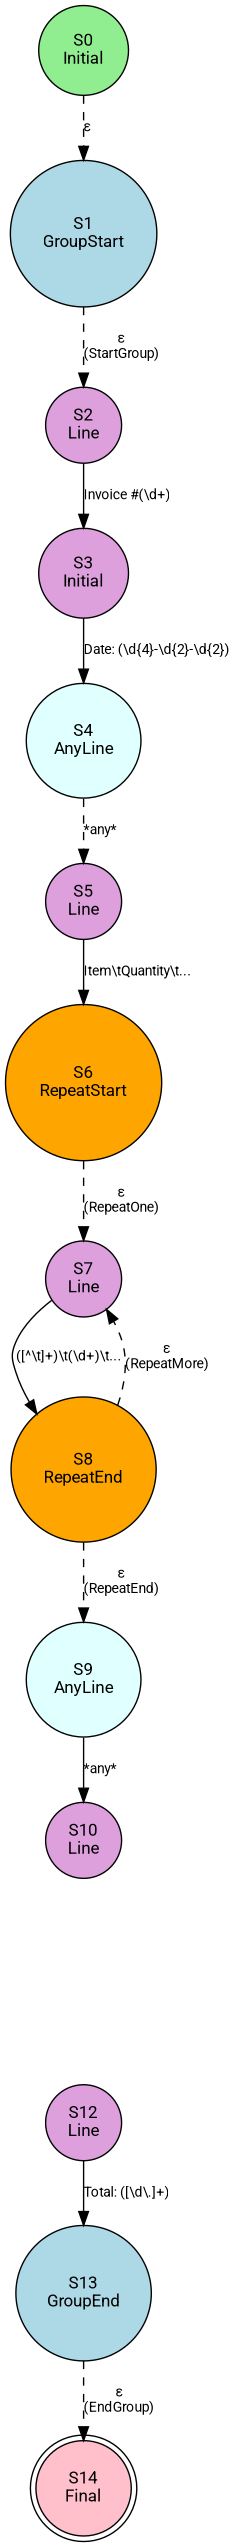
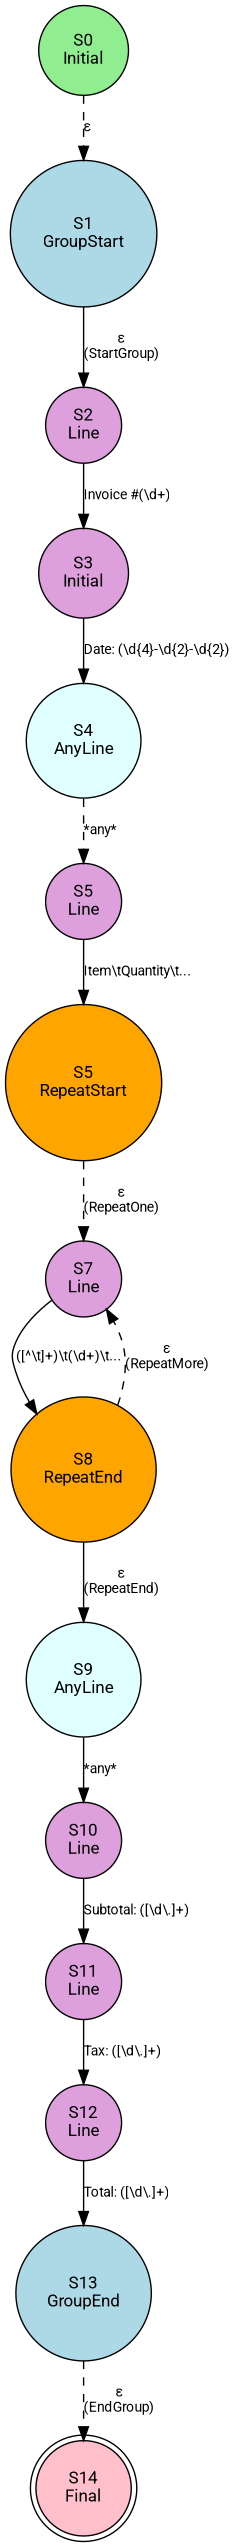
(84, 340) -> (84, 340)
(84, 1083) -> (84, 1083)
(84, 1575) -> (84, 1575)
none -> (84, 1982)
